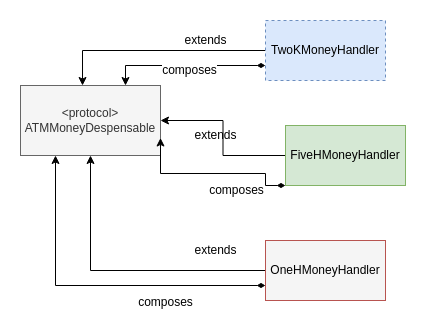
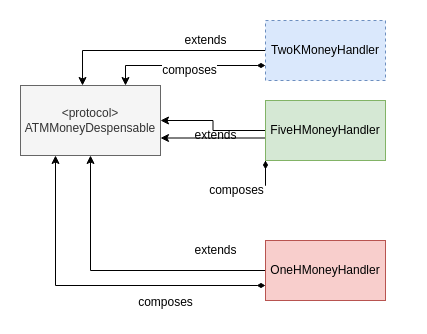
(346, 156) -> (326, 131)
(326, 271) -> (326, 271)
